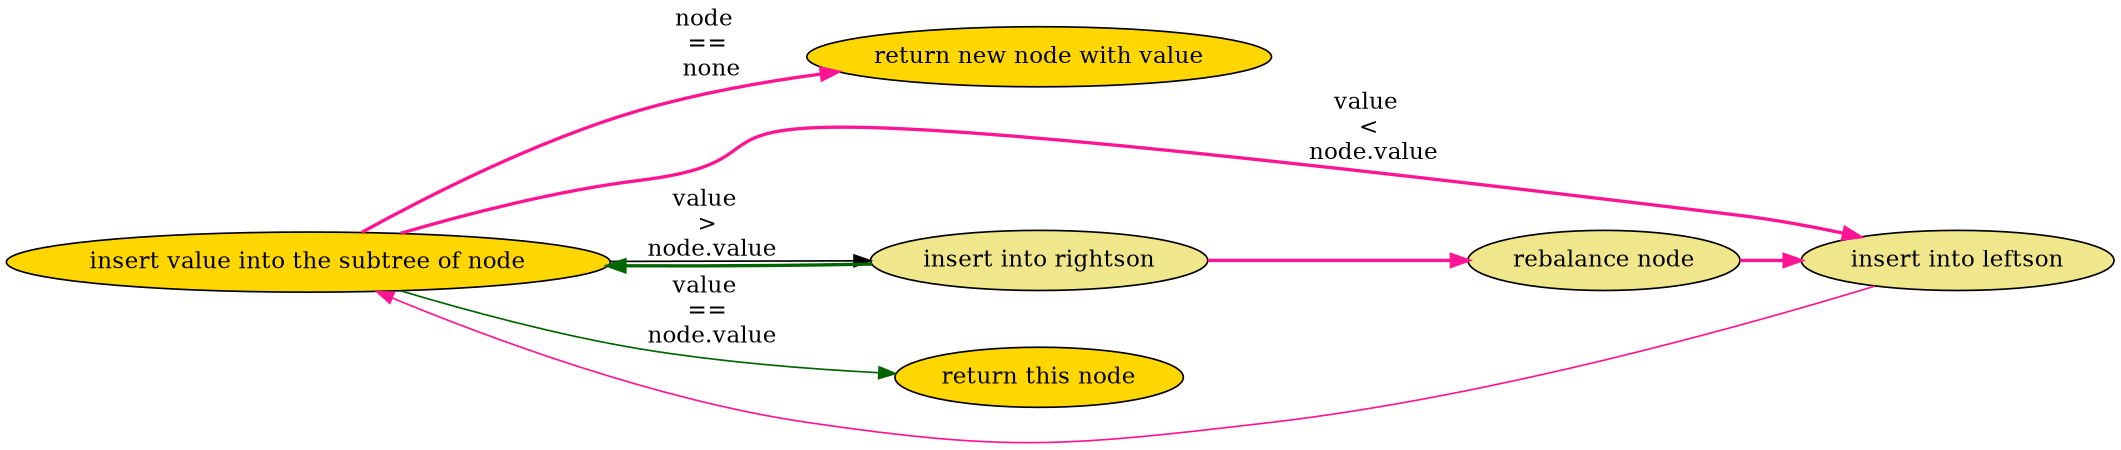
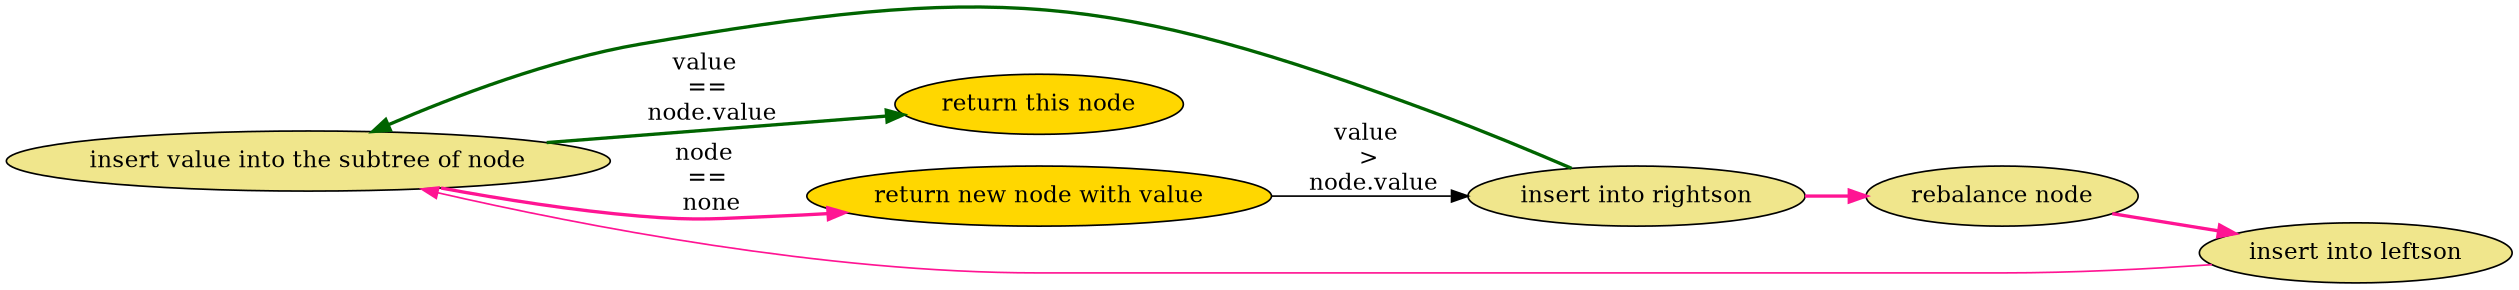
(1116, 146) -> none
(732, 261) -> (1361, 196)
(308, 262) -> (308, 161)
(637, 348) -> (717, 129)
